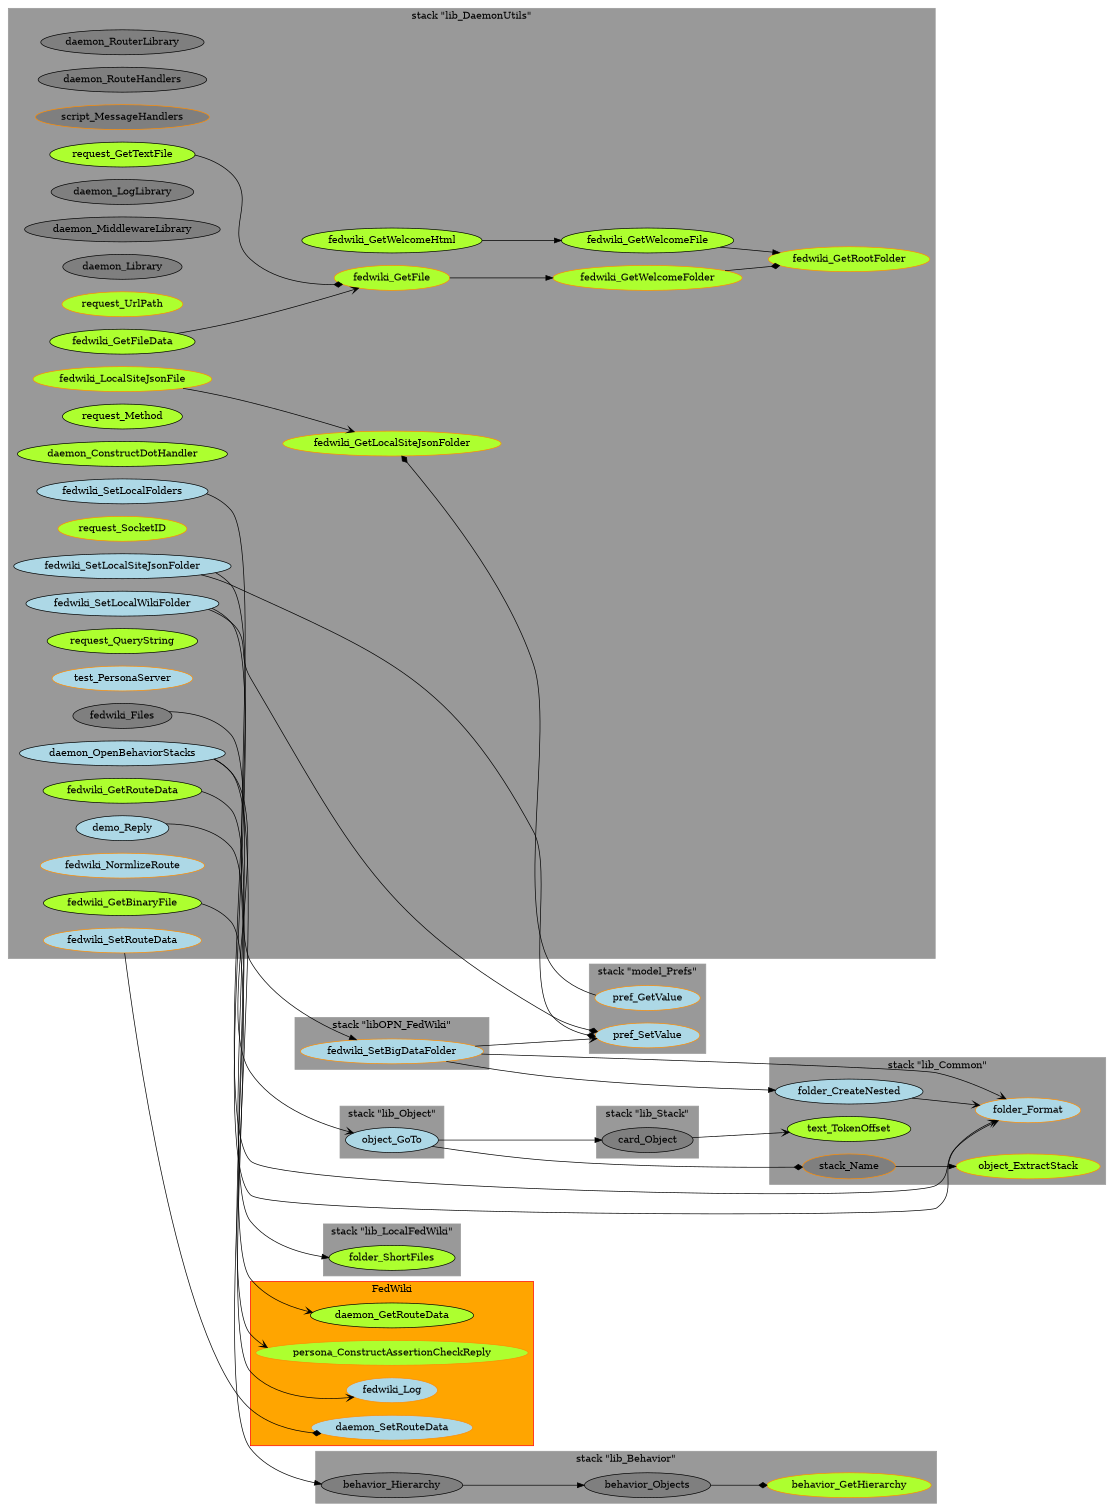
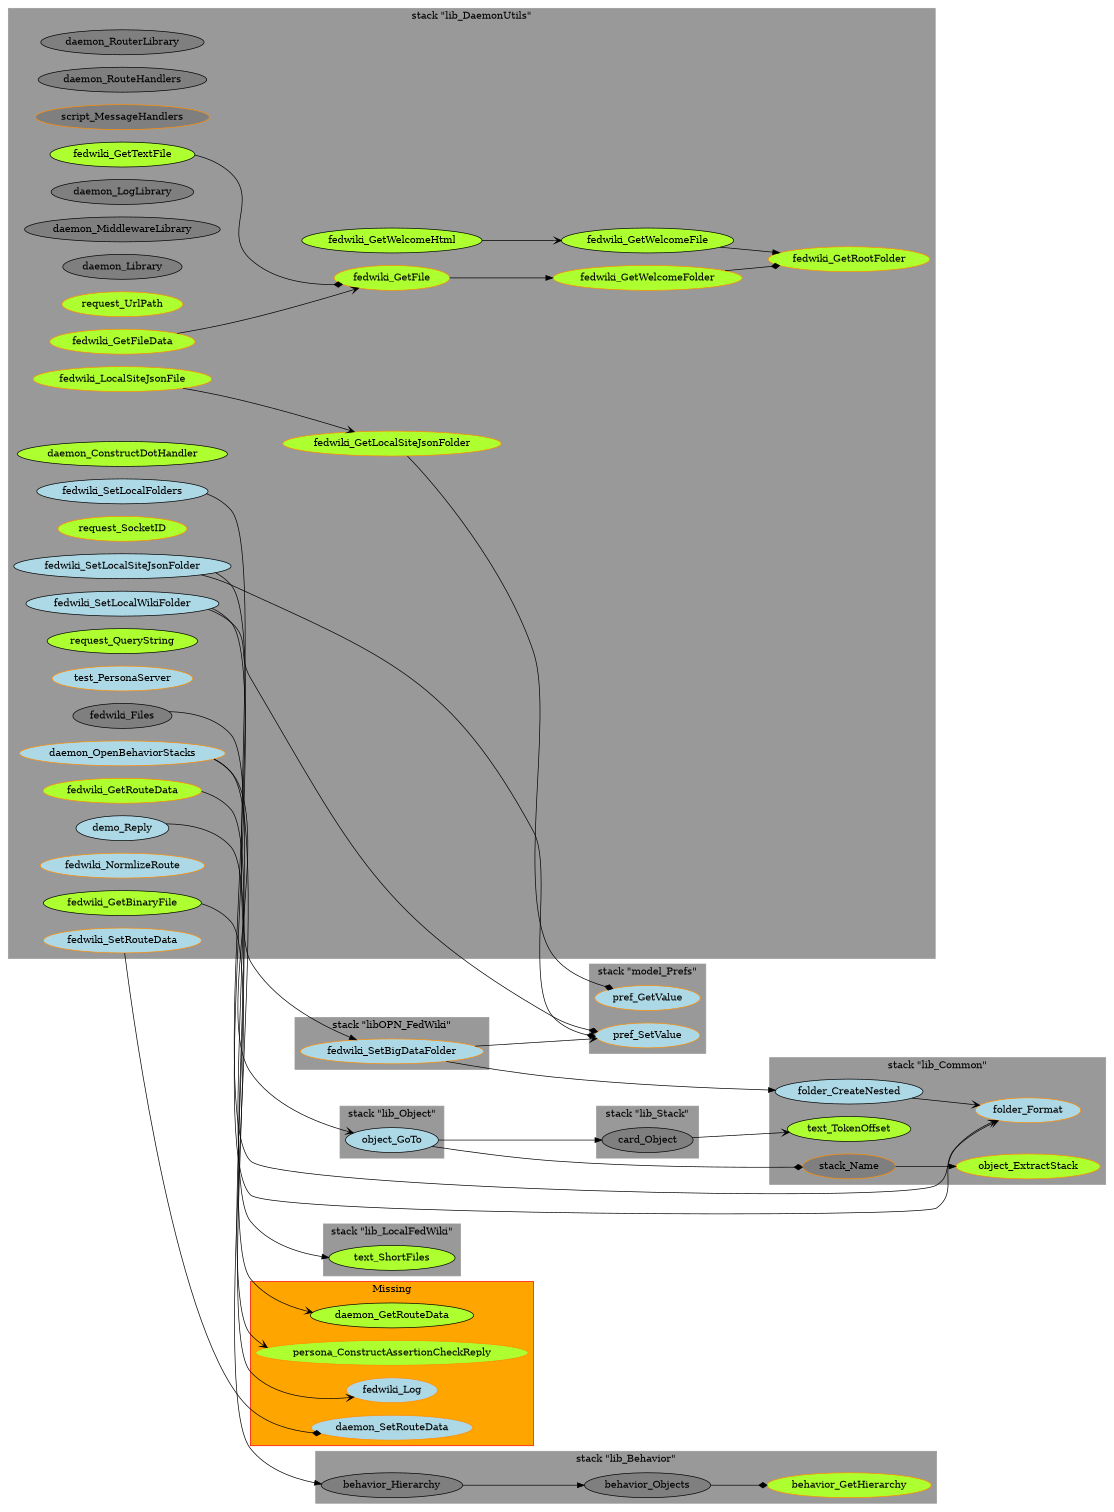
(122, 155) -> (122, 155)
(518, 240) -> (518, 240)
(122, 342) -> (122, 342)
(122, 417) -> none
(540, 723) -> (540, 718)
(122, 753) -> (122, 753)
(122, 791) -> (122, 791)
(743, 1063) -> none
(392, 1258) -> (392, 1258)
(392, 1289) -> (392, 1289)
